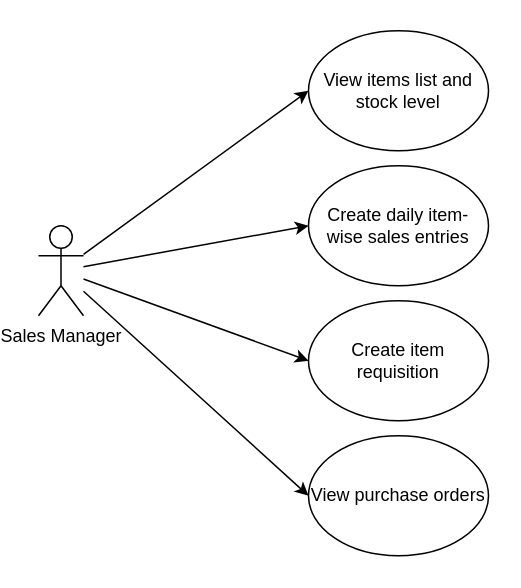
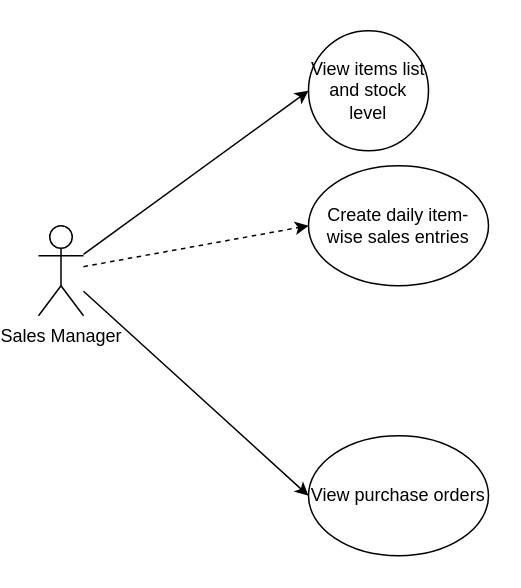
(398, 91) -> (368, 91)
(192, 247) -> (192, 247)
(191, 318) -> none
(398, 361) -> none
